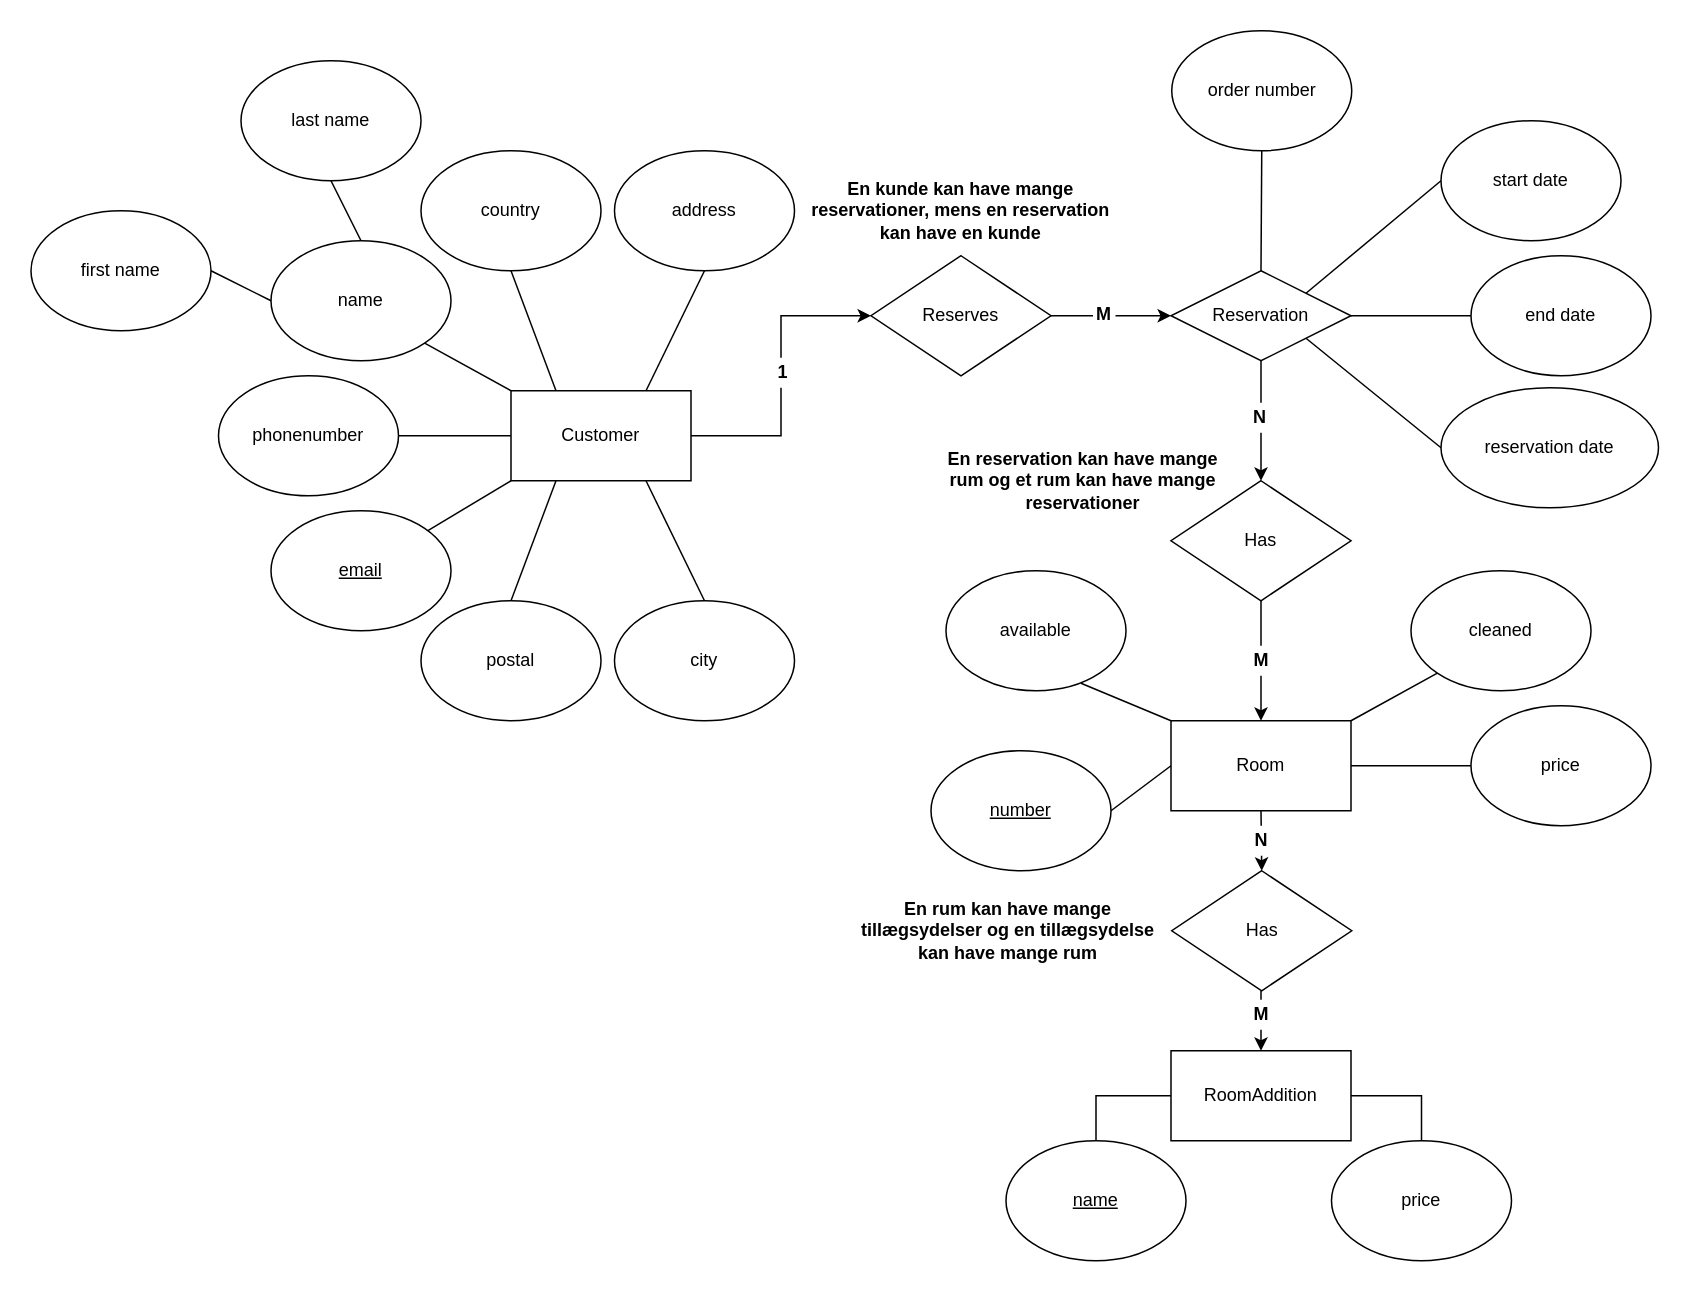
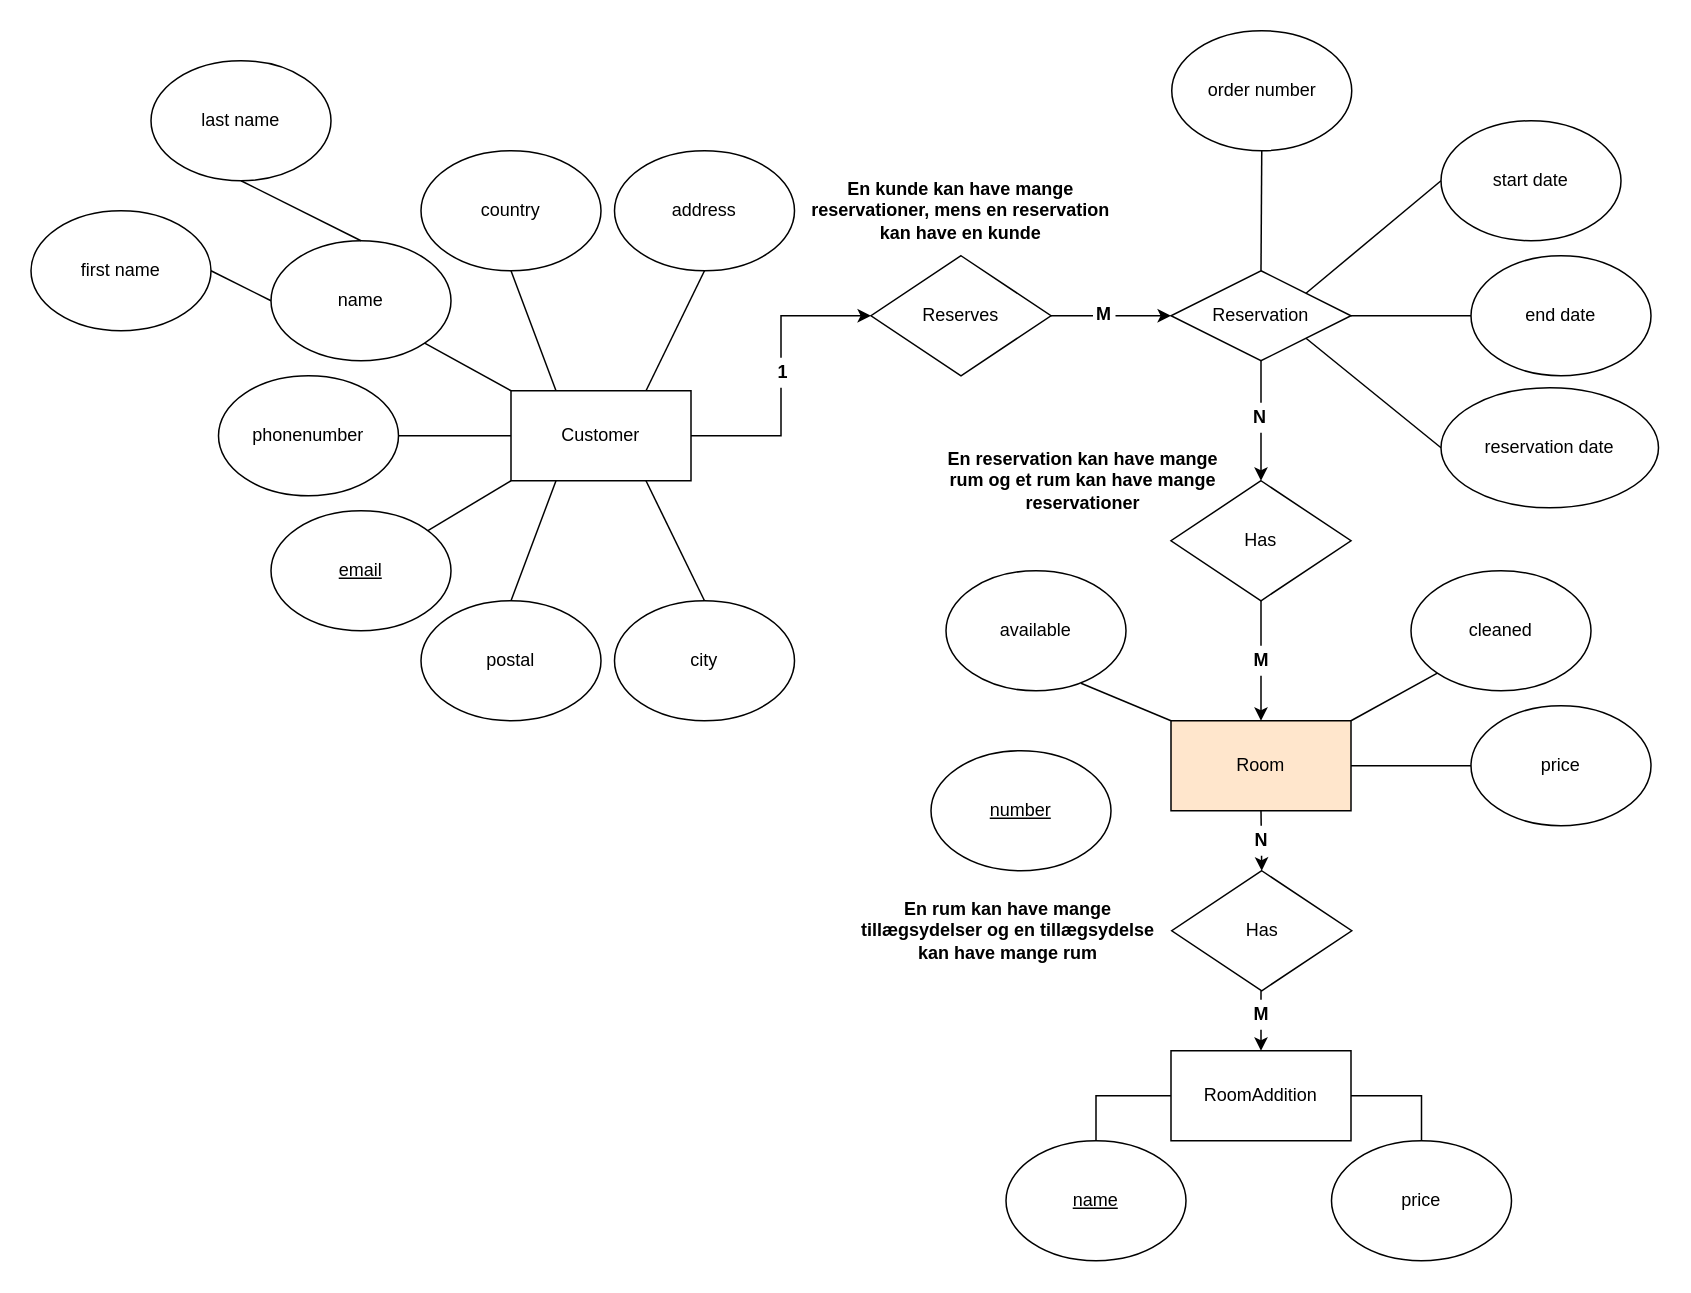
(331, 121) -> (241, 121)
(1261, 766) -> (1261, 766)
(1140, 789) -> none
